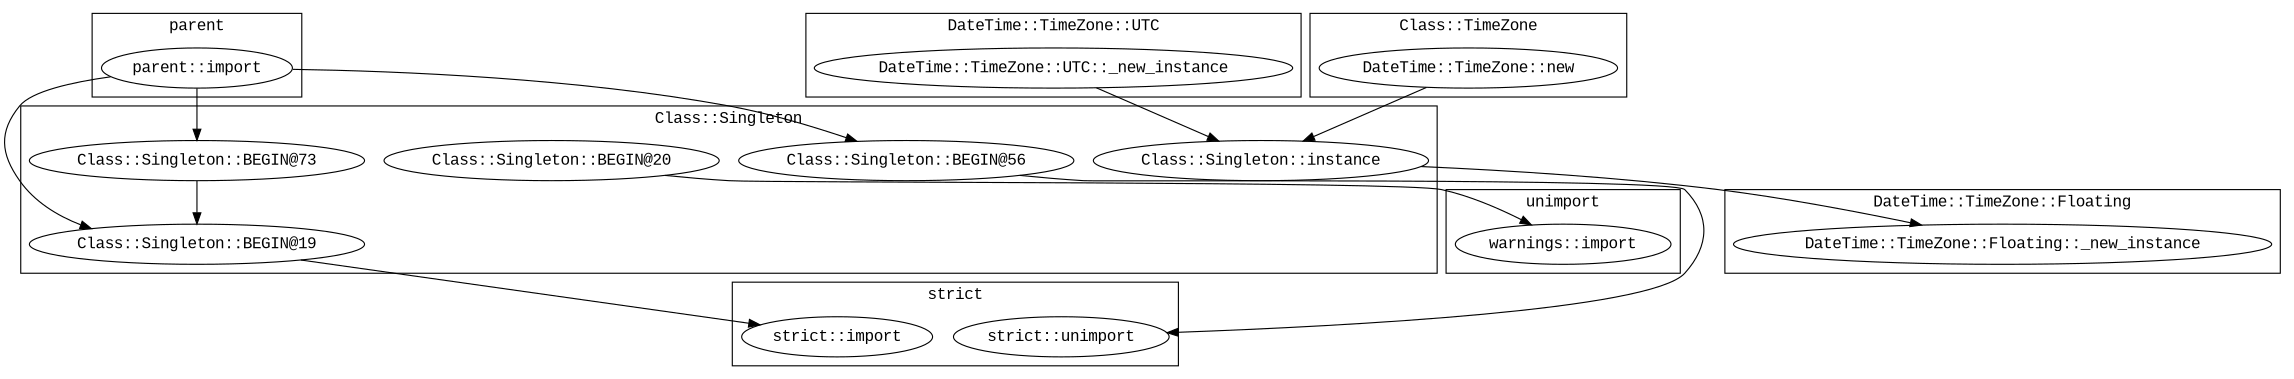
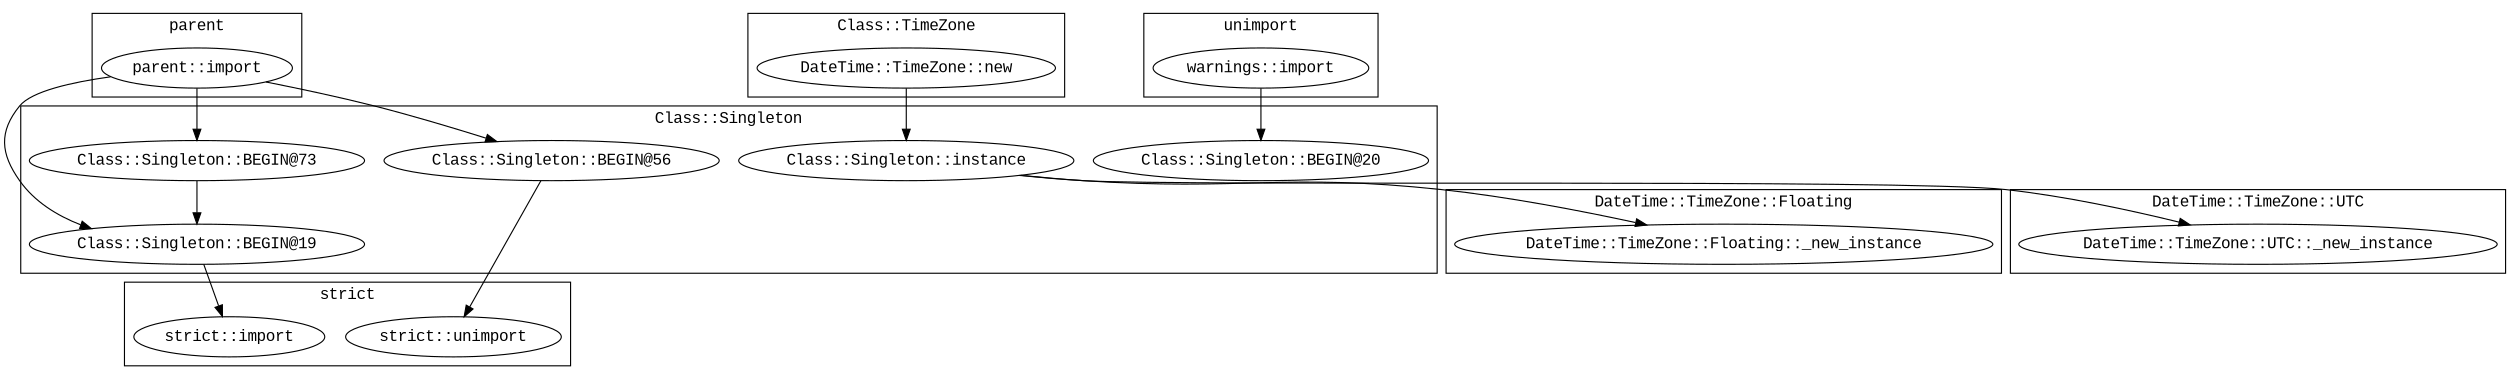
(1155, 113) -> (1601, 183)
(1010, 183) -> (1261, 113)
